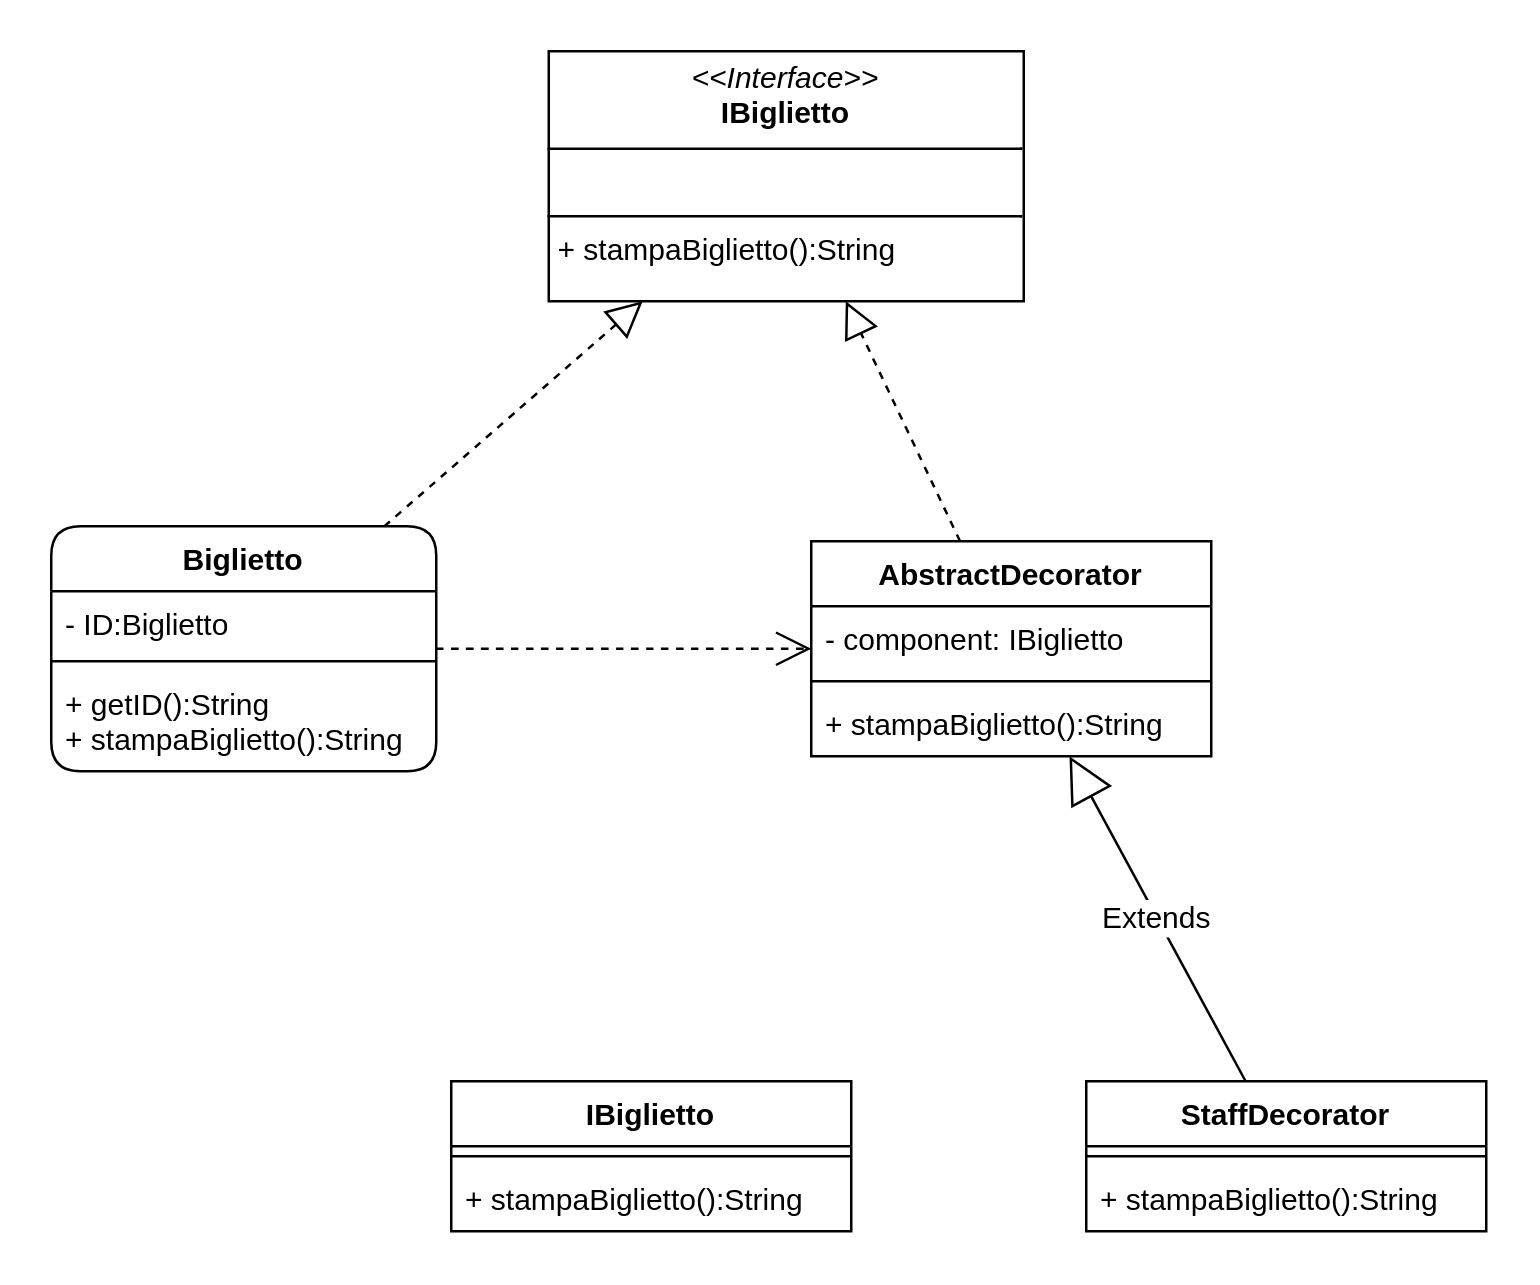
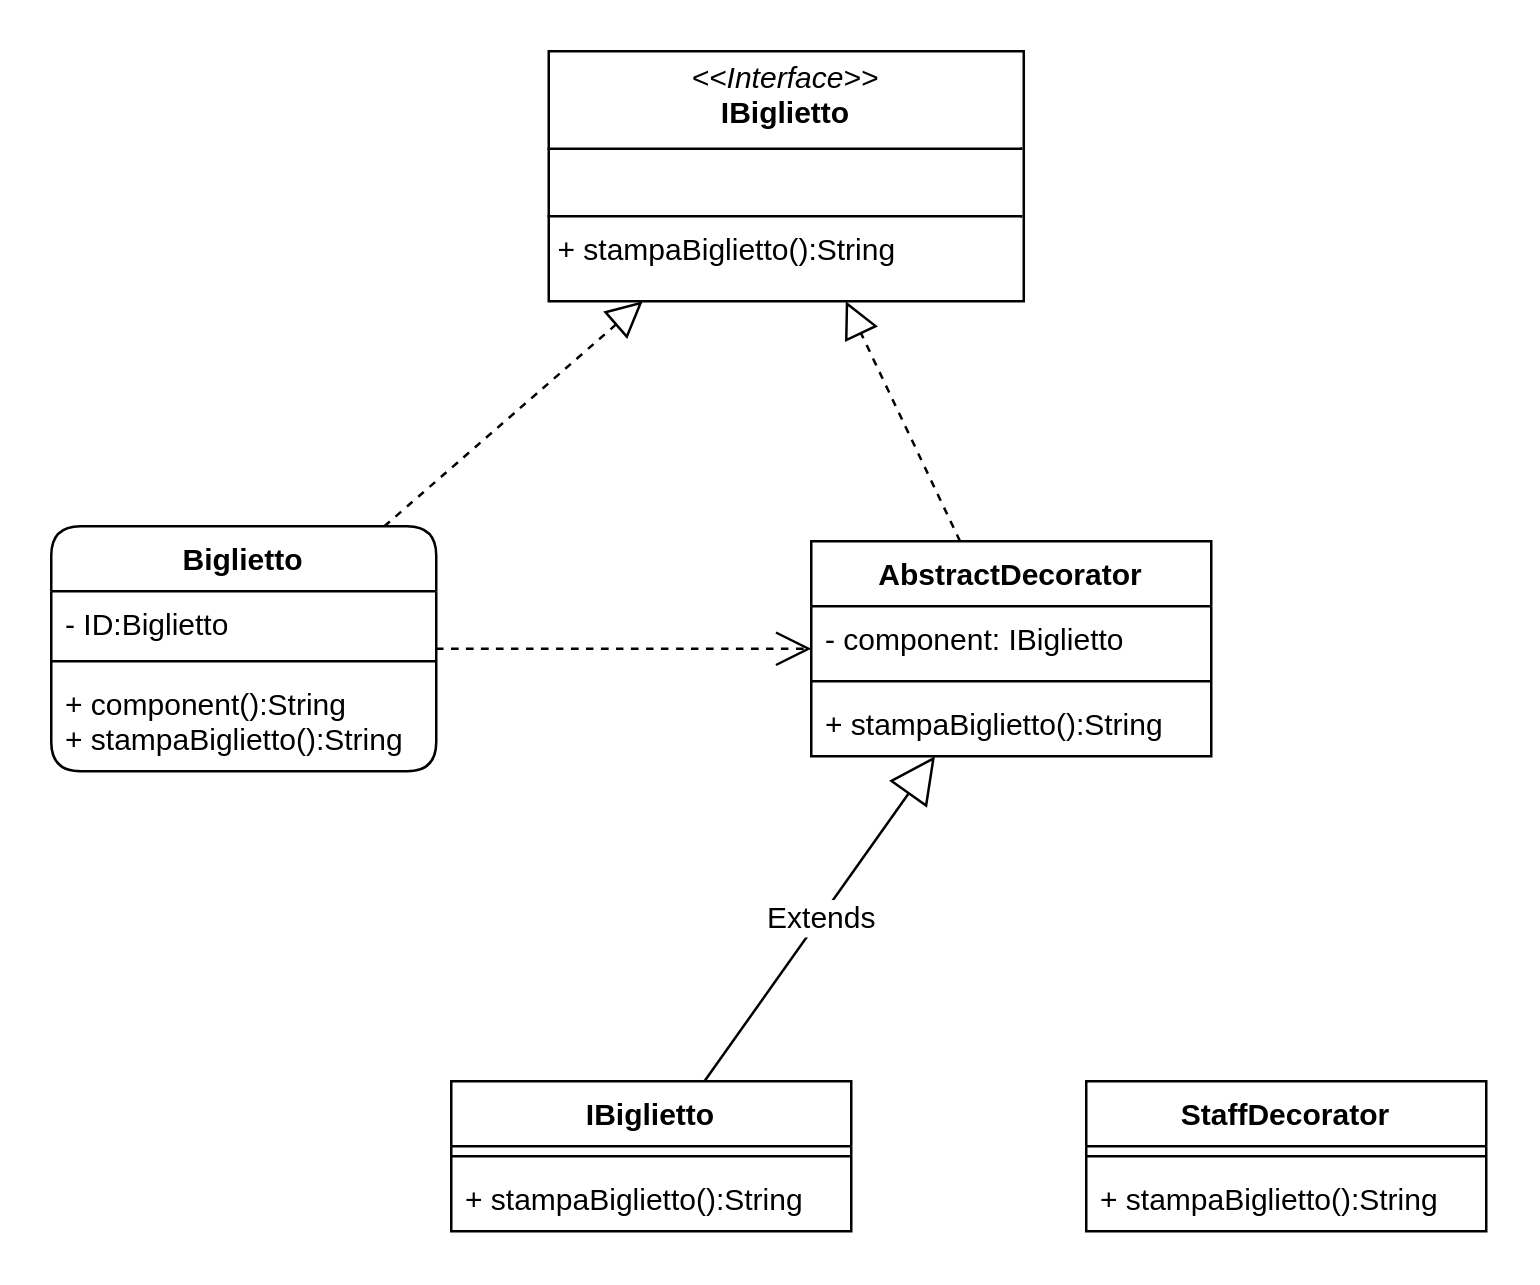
(246, 743) -> (246, 743)
none -> (756, 1008)
(1206, 1008) -> none
